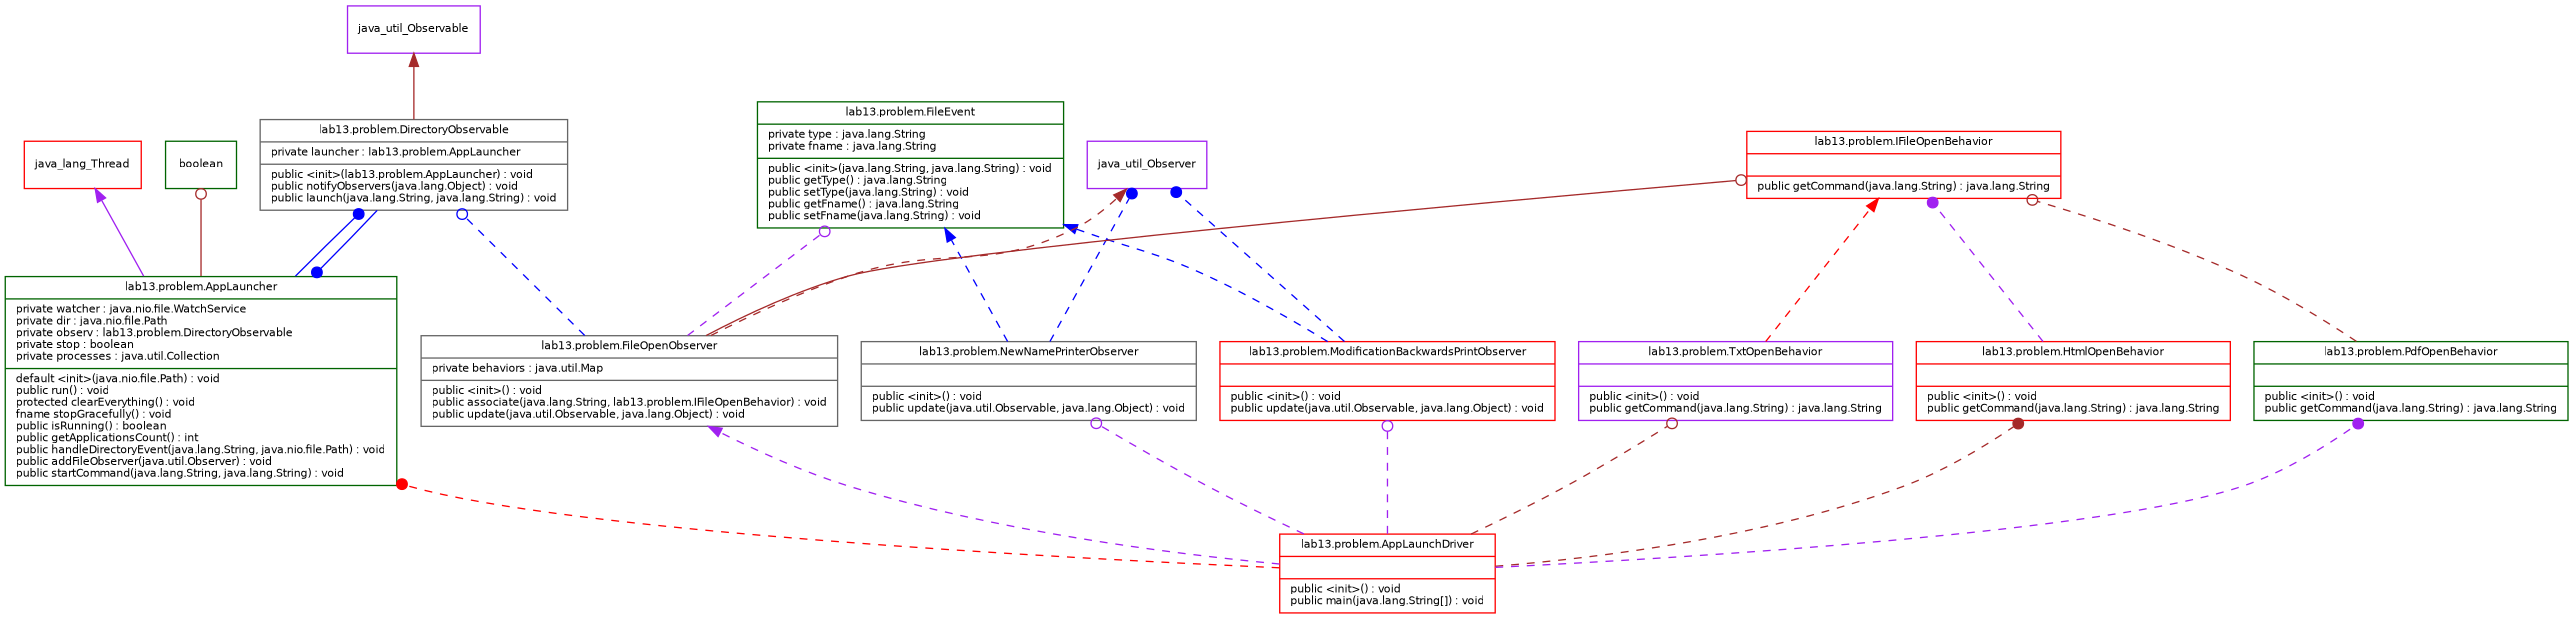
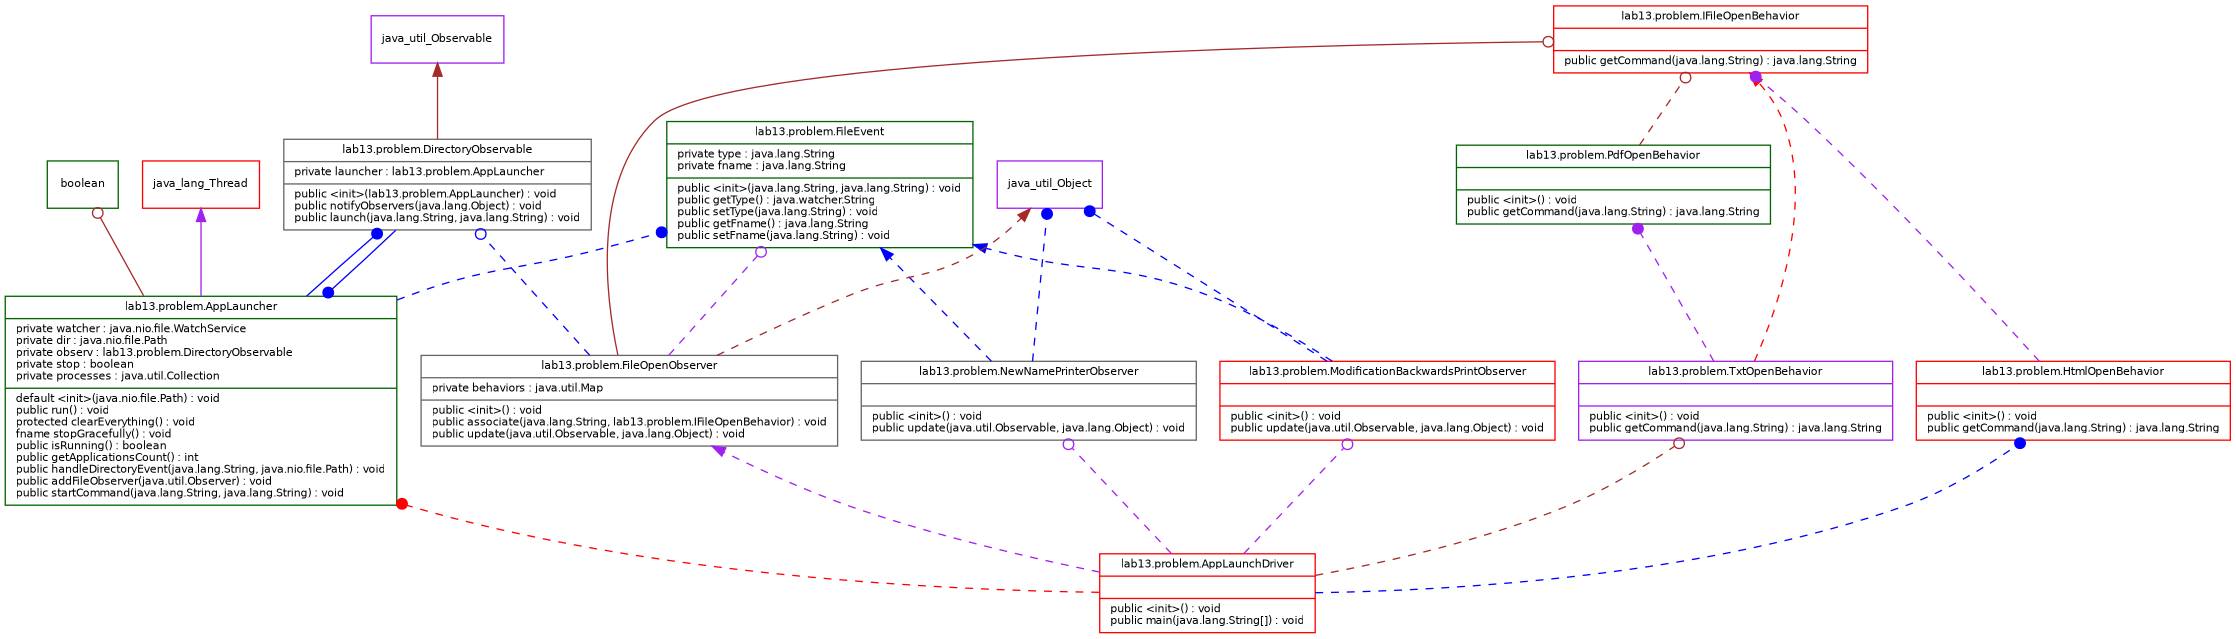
(1147, 165) -> (1050, 185)
(858, 181) -> (777, 200)
none -> (526, 265)
(1763, 527) -> (1676, 562)
(1934, 536) -> (1677, 297)
